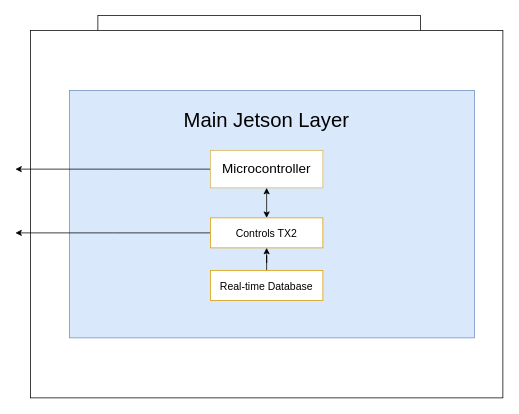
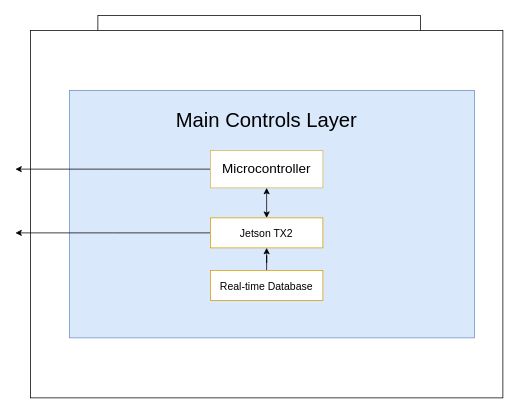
(267, 120) -> (267, 120)
(267, 233) -> (267, 233)
